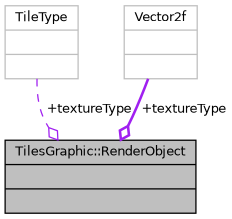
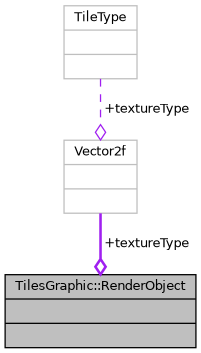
(39, 104) -> (101, 102)
